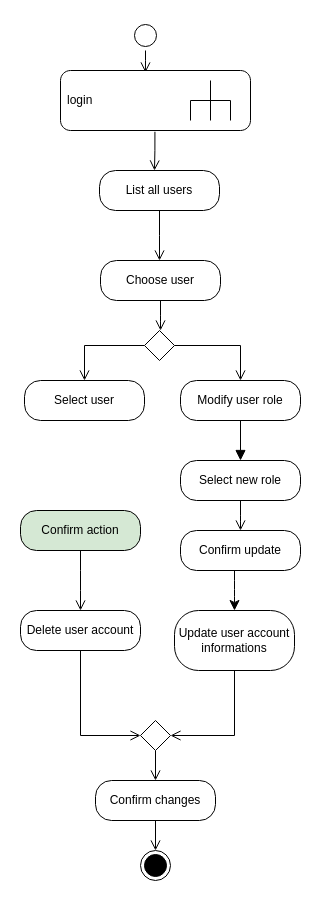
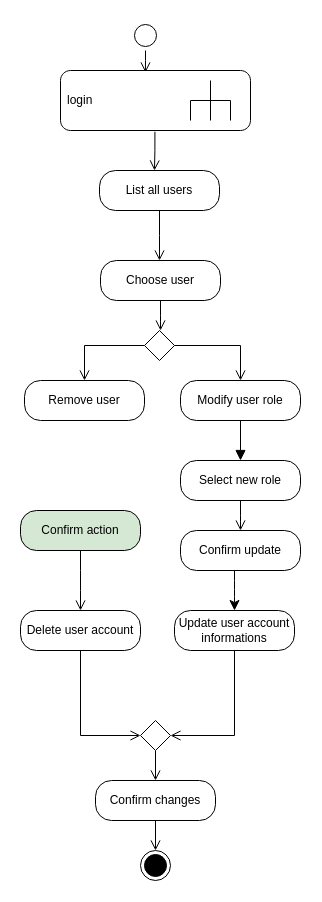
(85, 401) -> (85, 401)
(235, 641) -> (235, 631)
